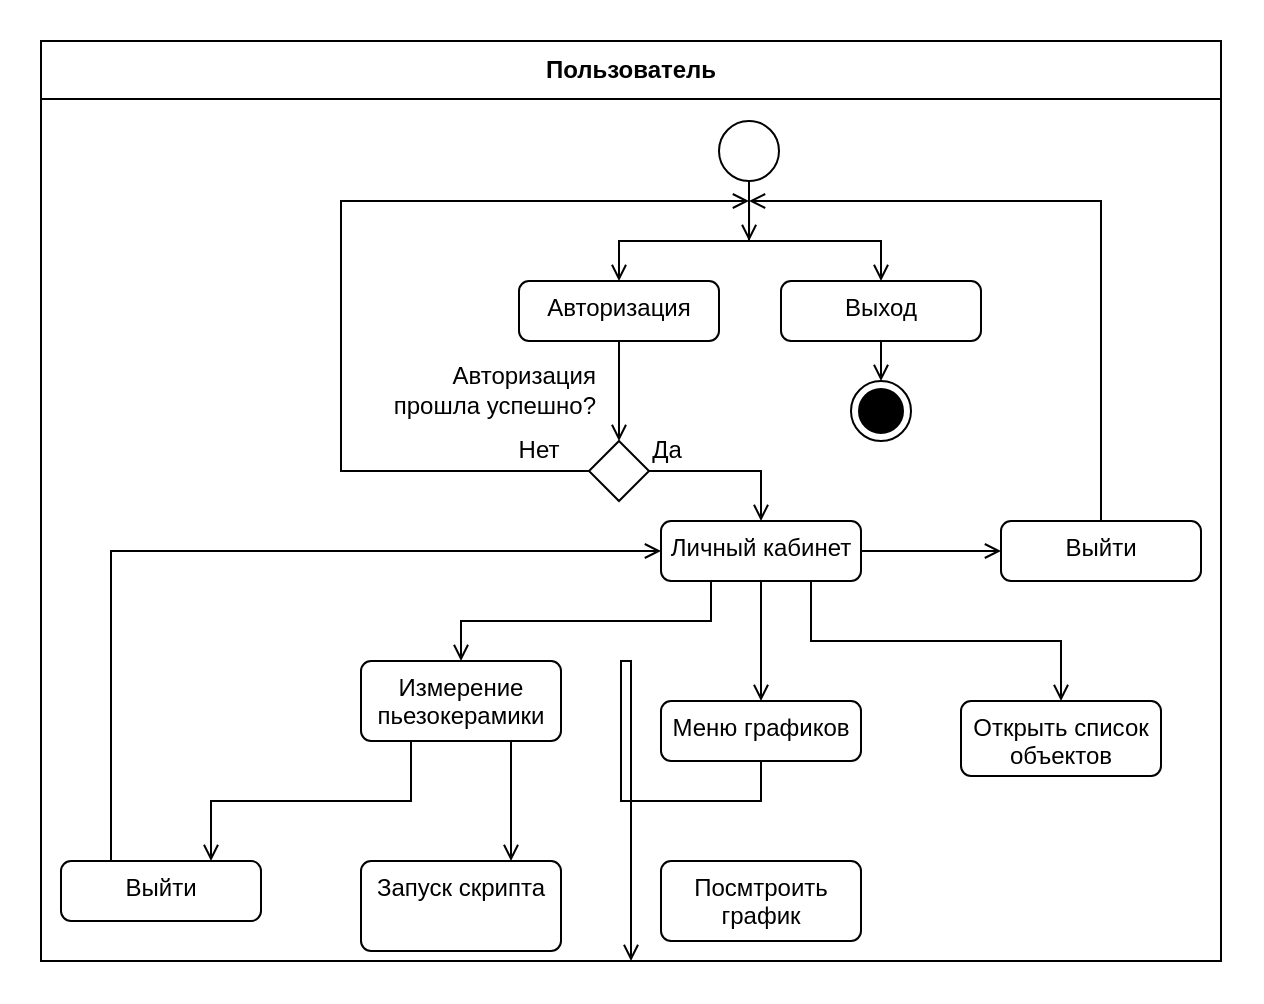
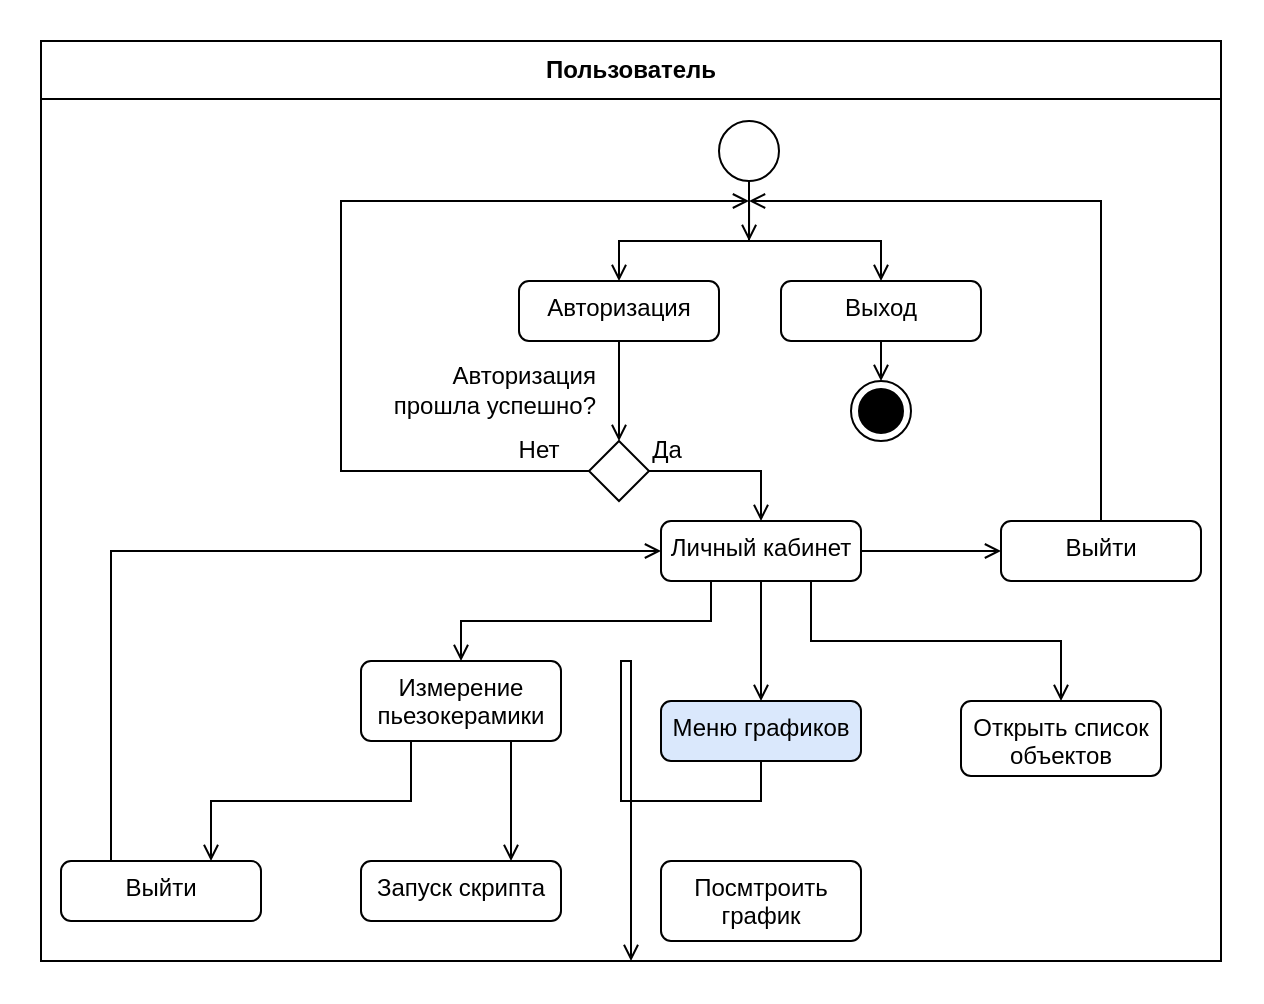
(761, 731) -> (761, 731)
(461, 906) -> (461, 891)
